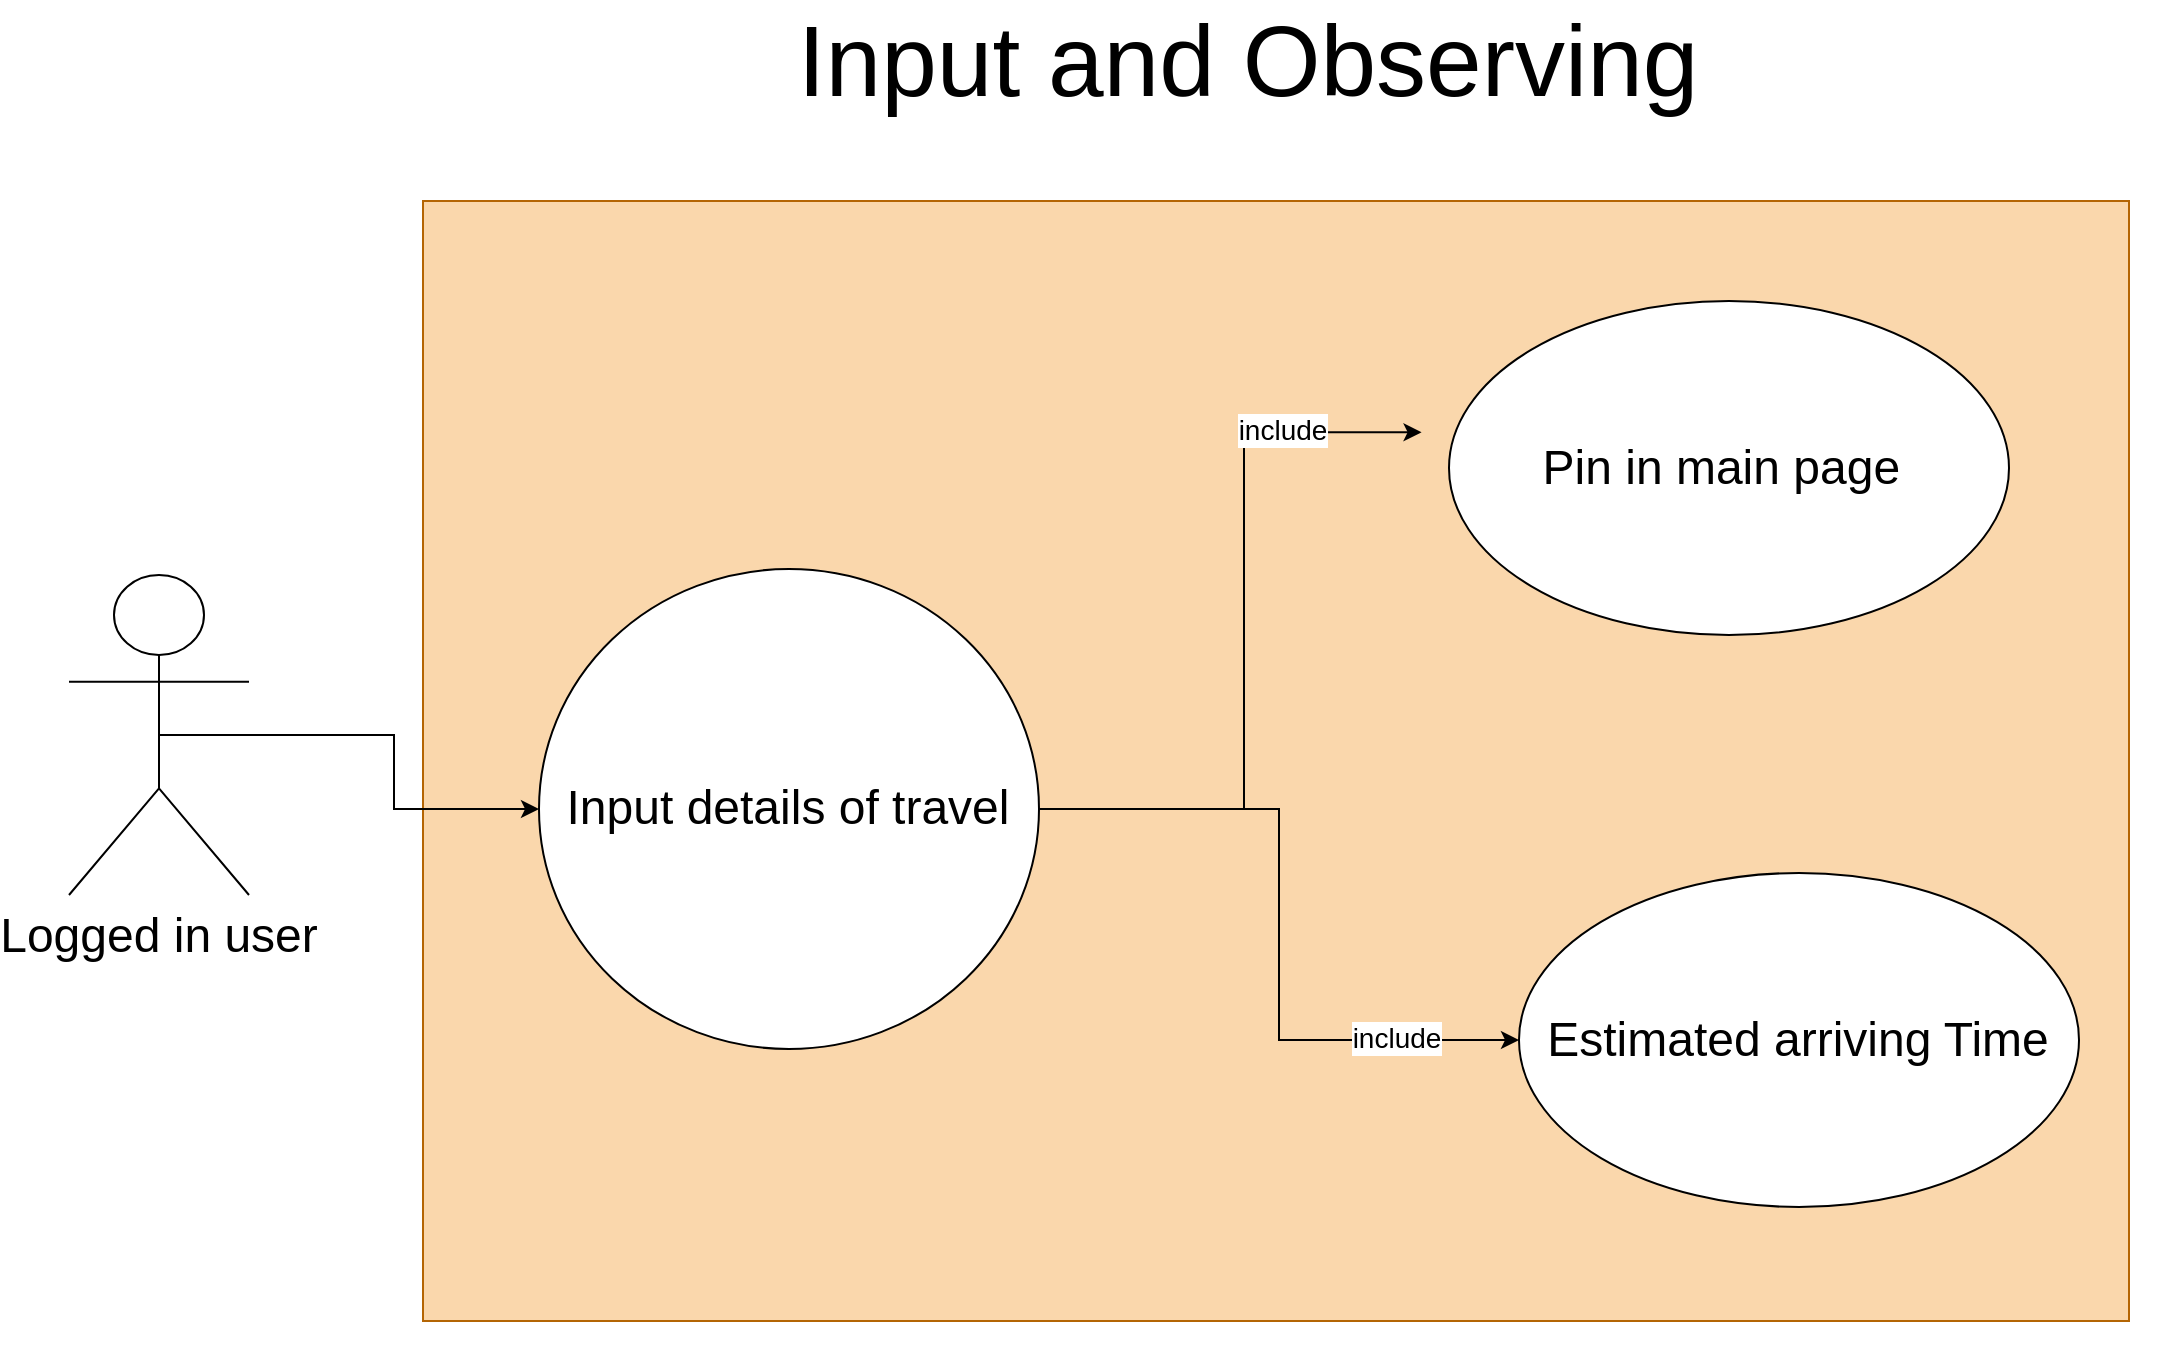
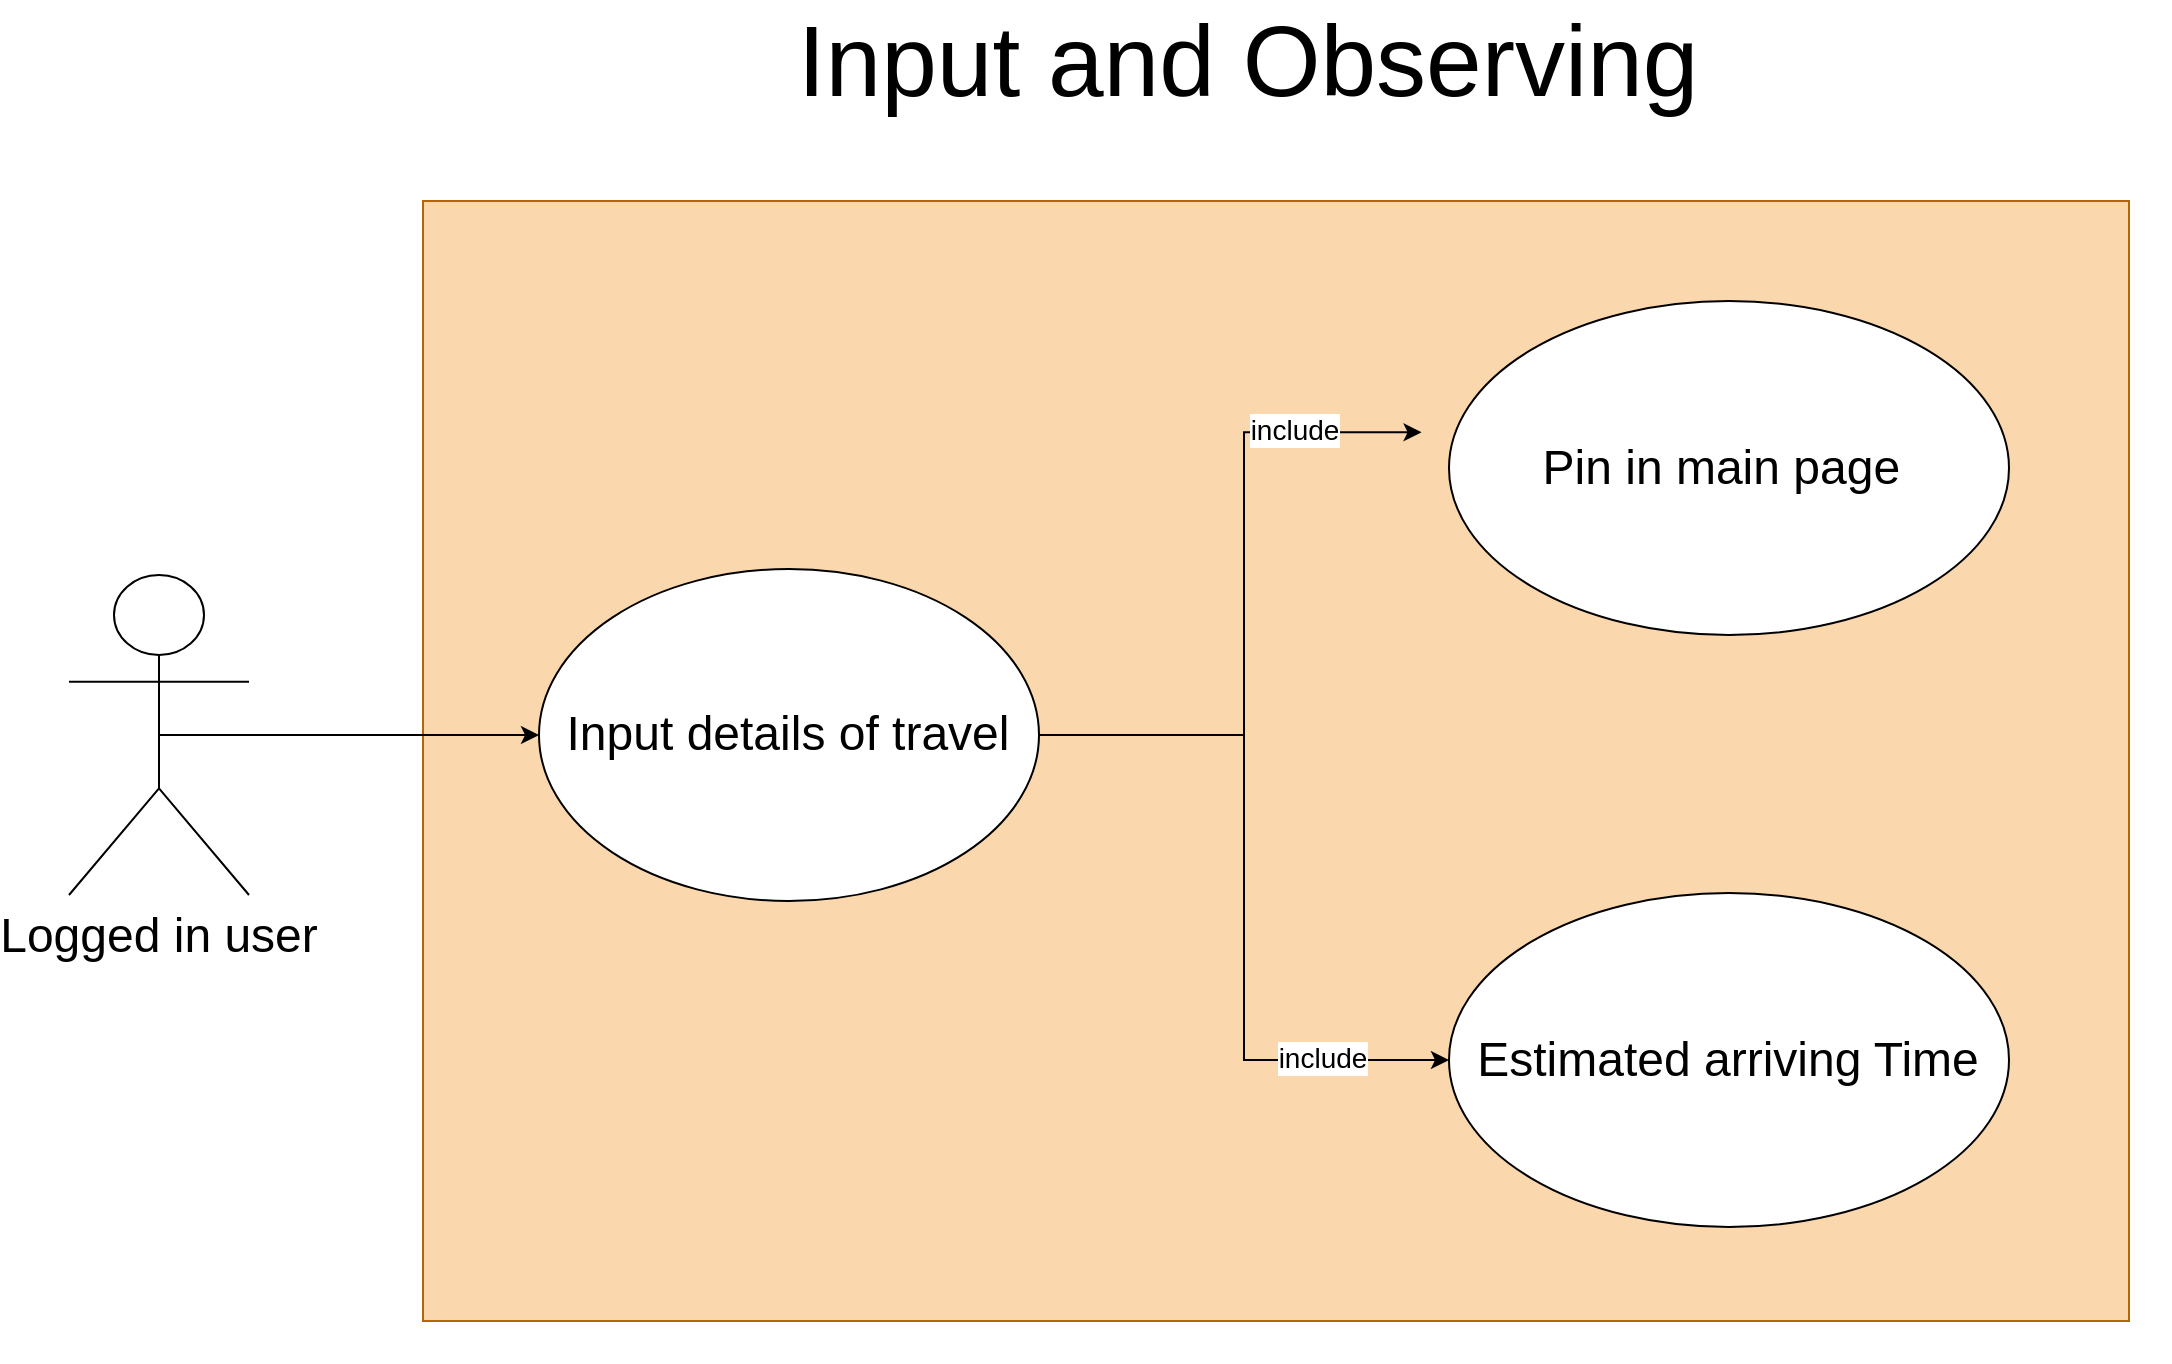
(789, 809) -> (789, 735)
(1799, 1040) -> (1729, 1060)
